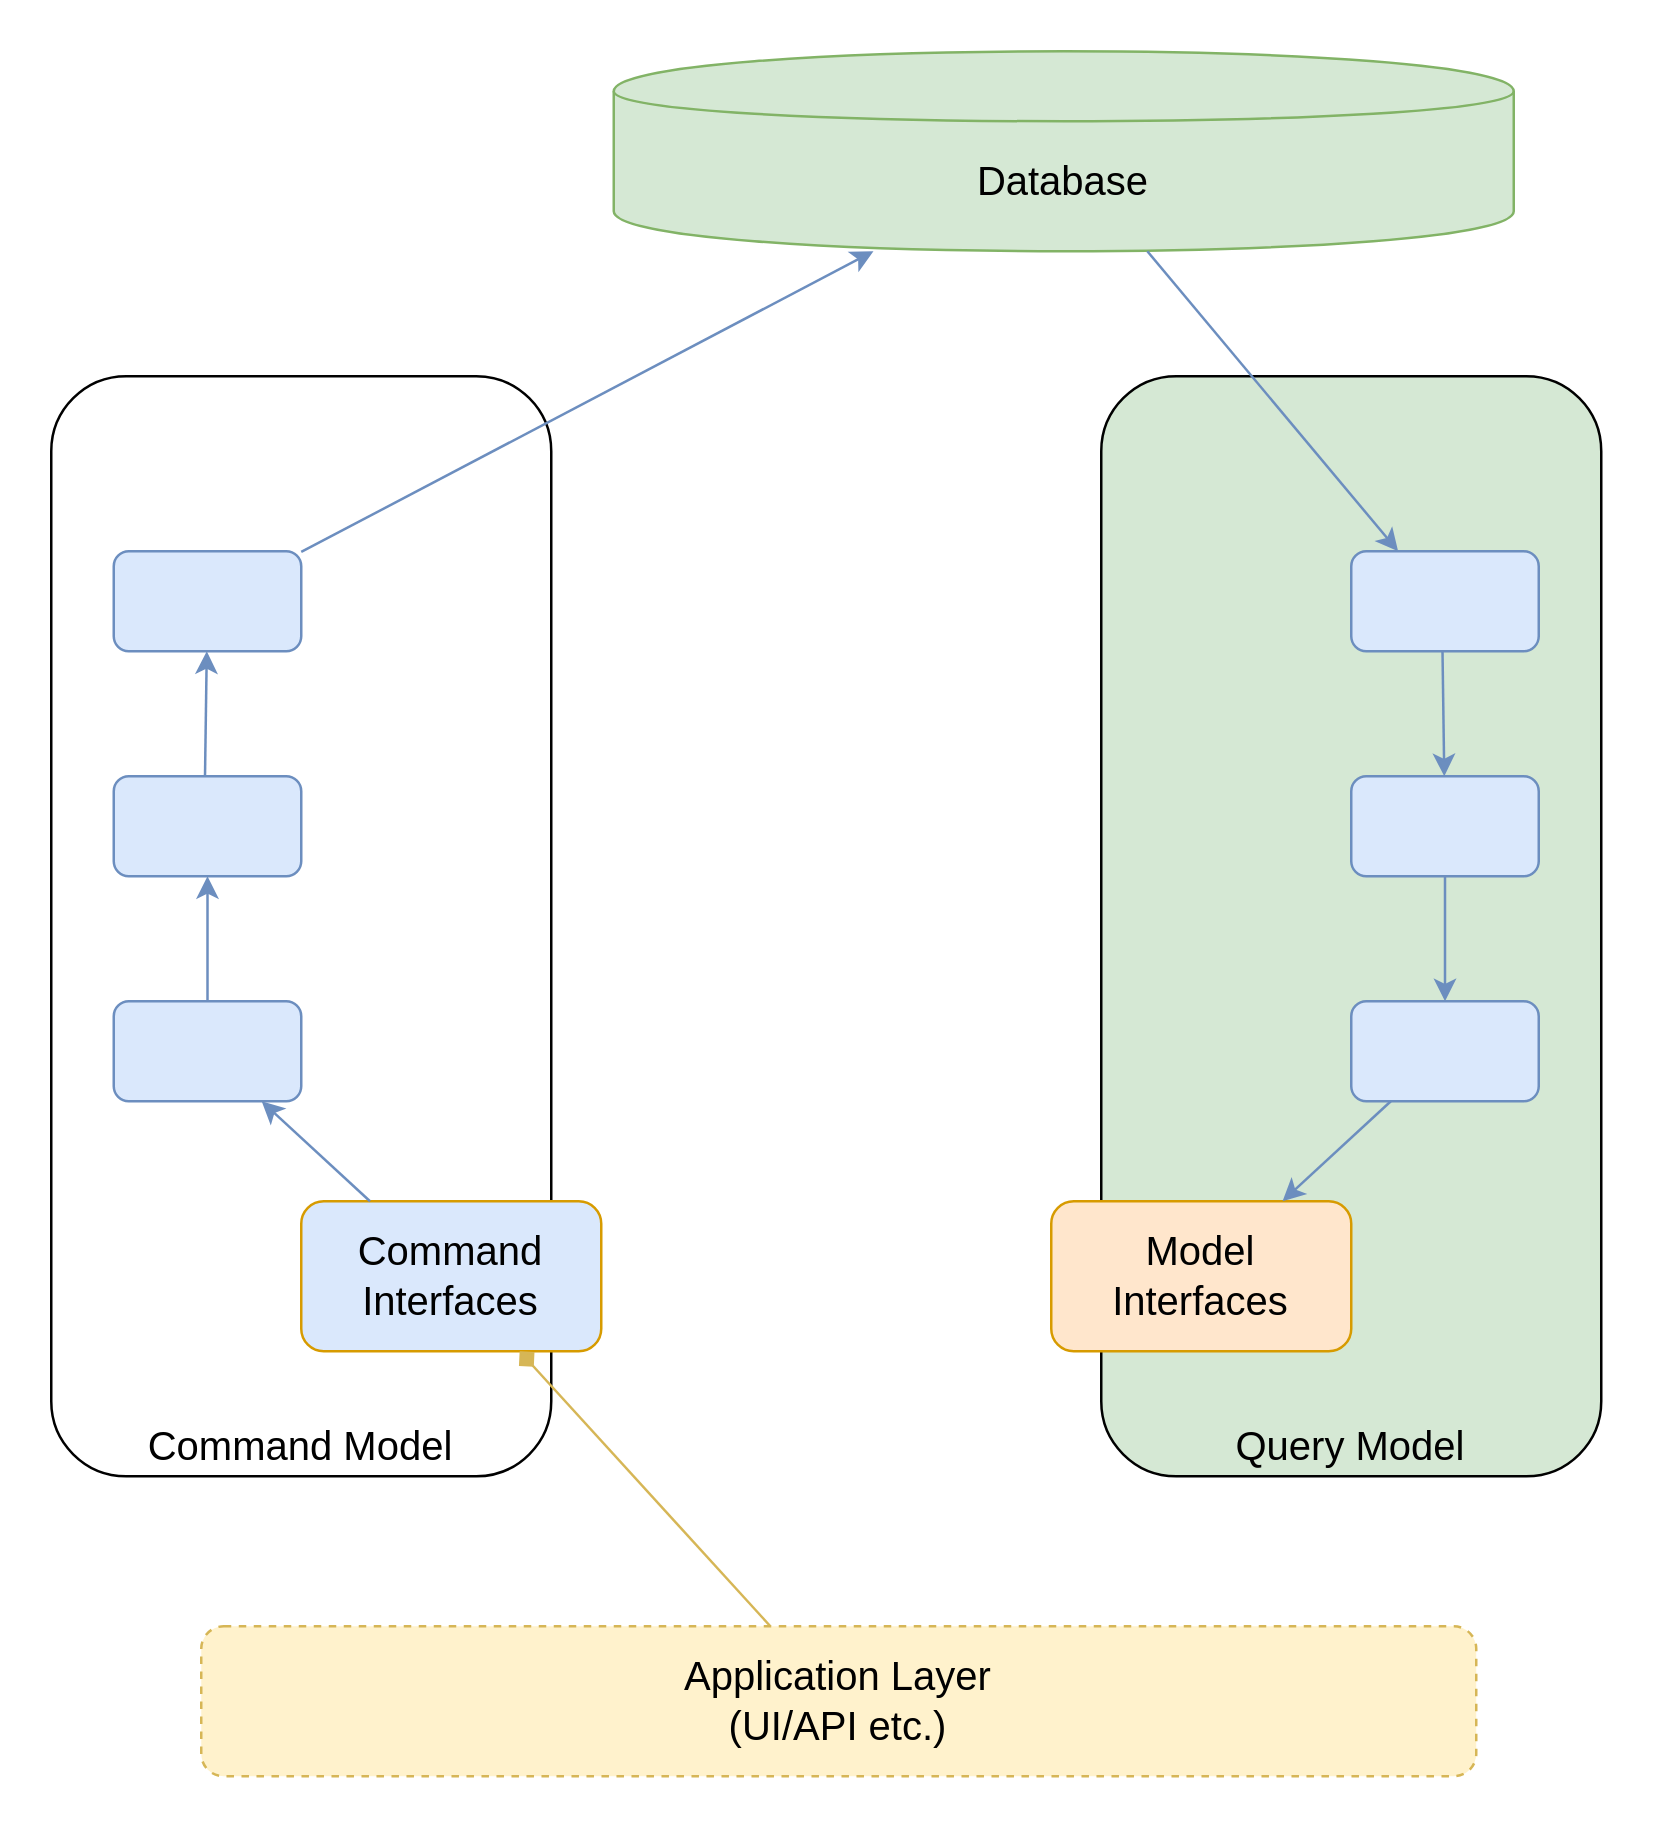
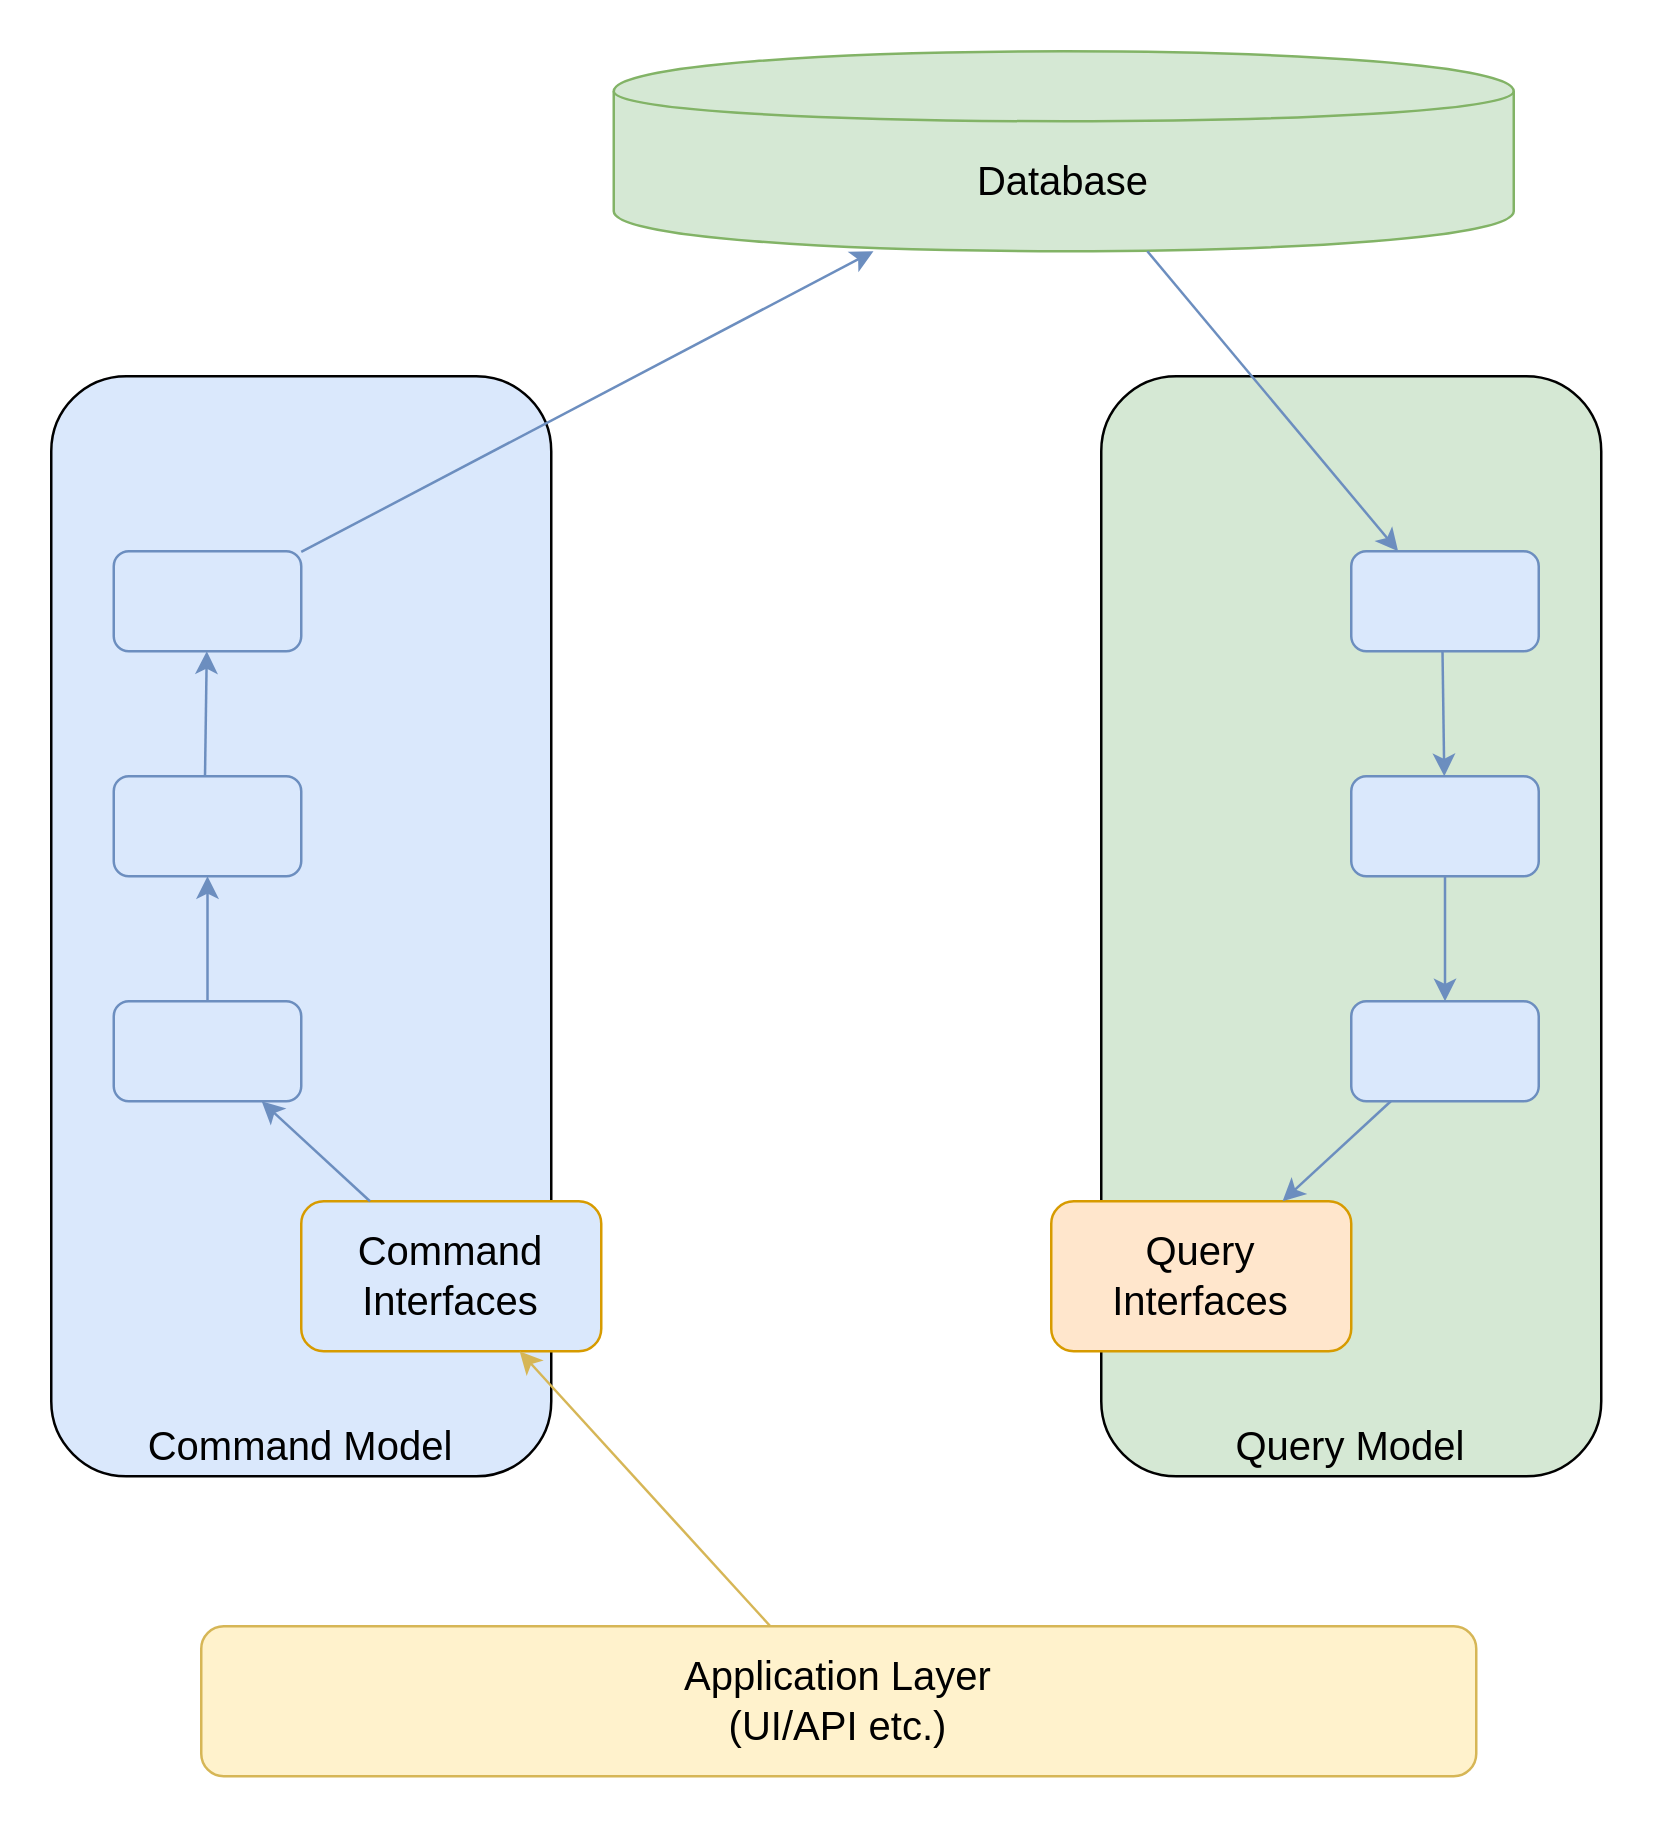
(301, 926) -> (301, 926)
(1201, 1276) -> (1201, 1276)
(533, 1366) -> (532, 1365)
(839, 1701) -> (839, 1701)
